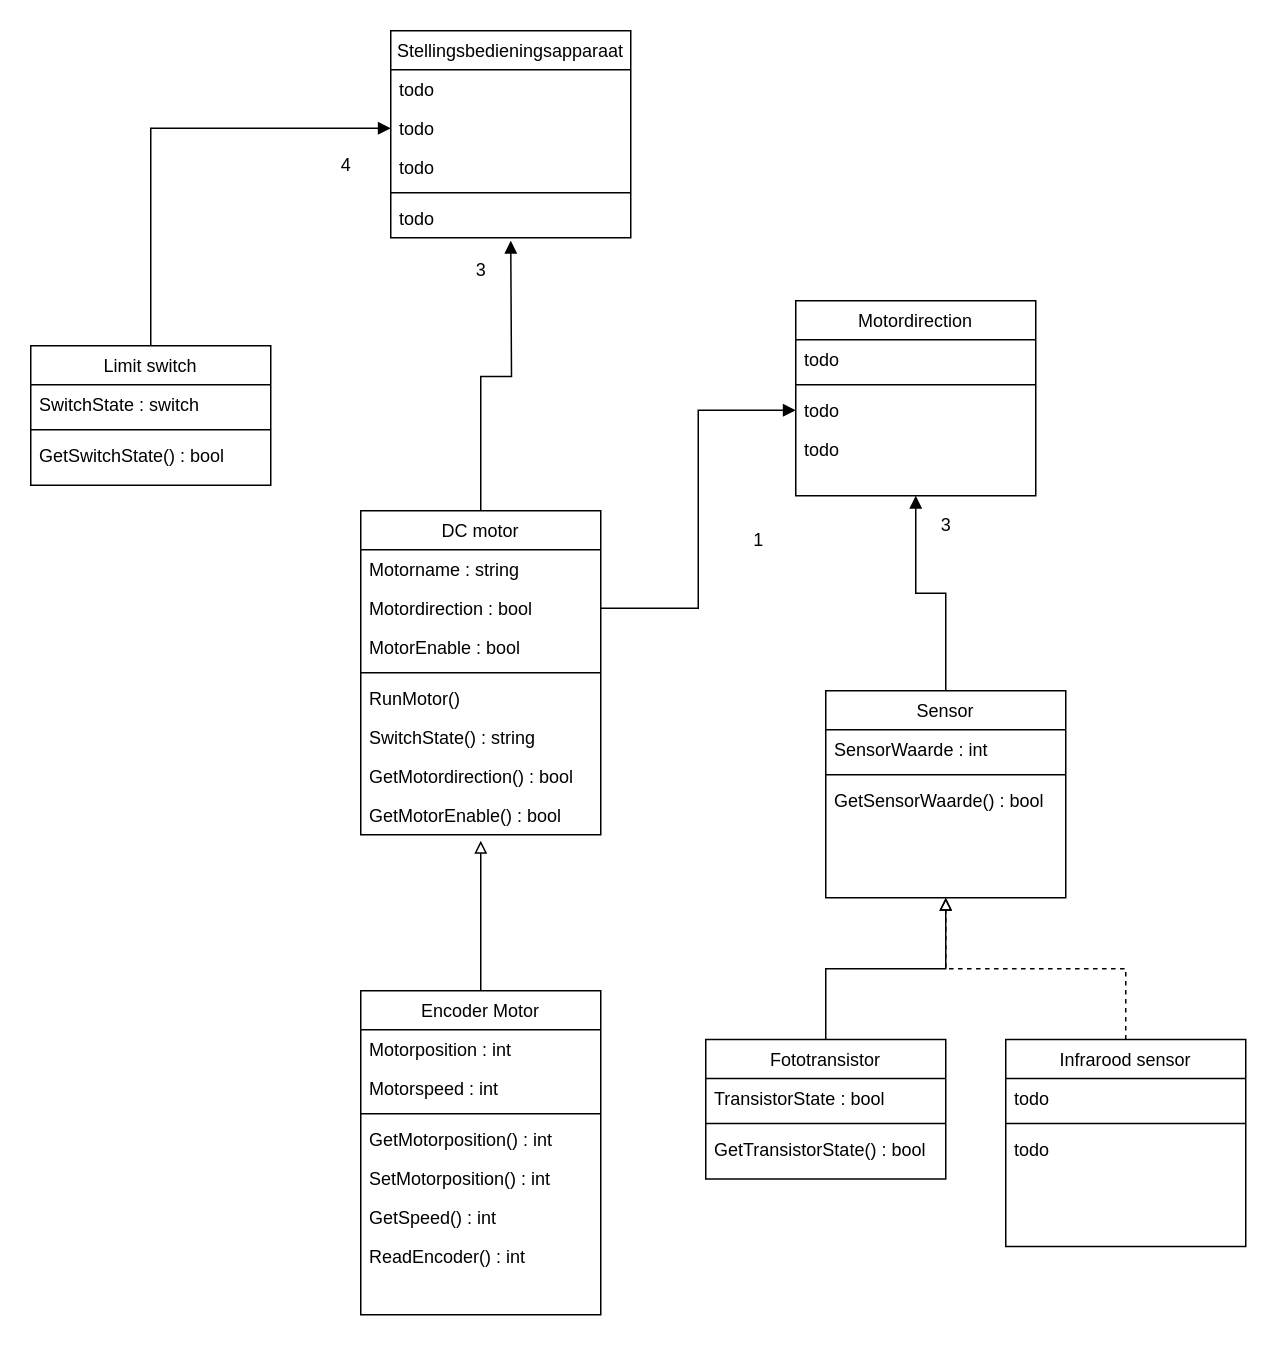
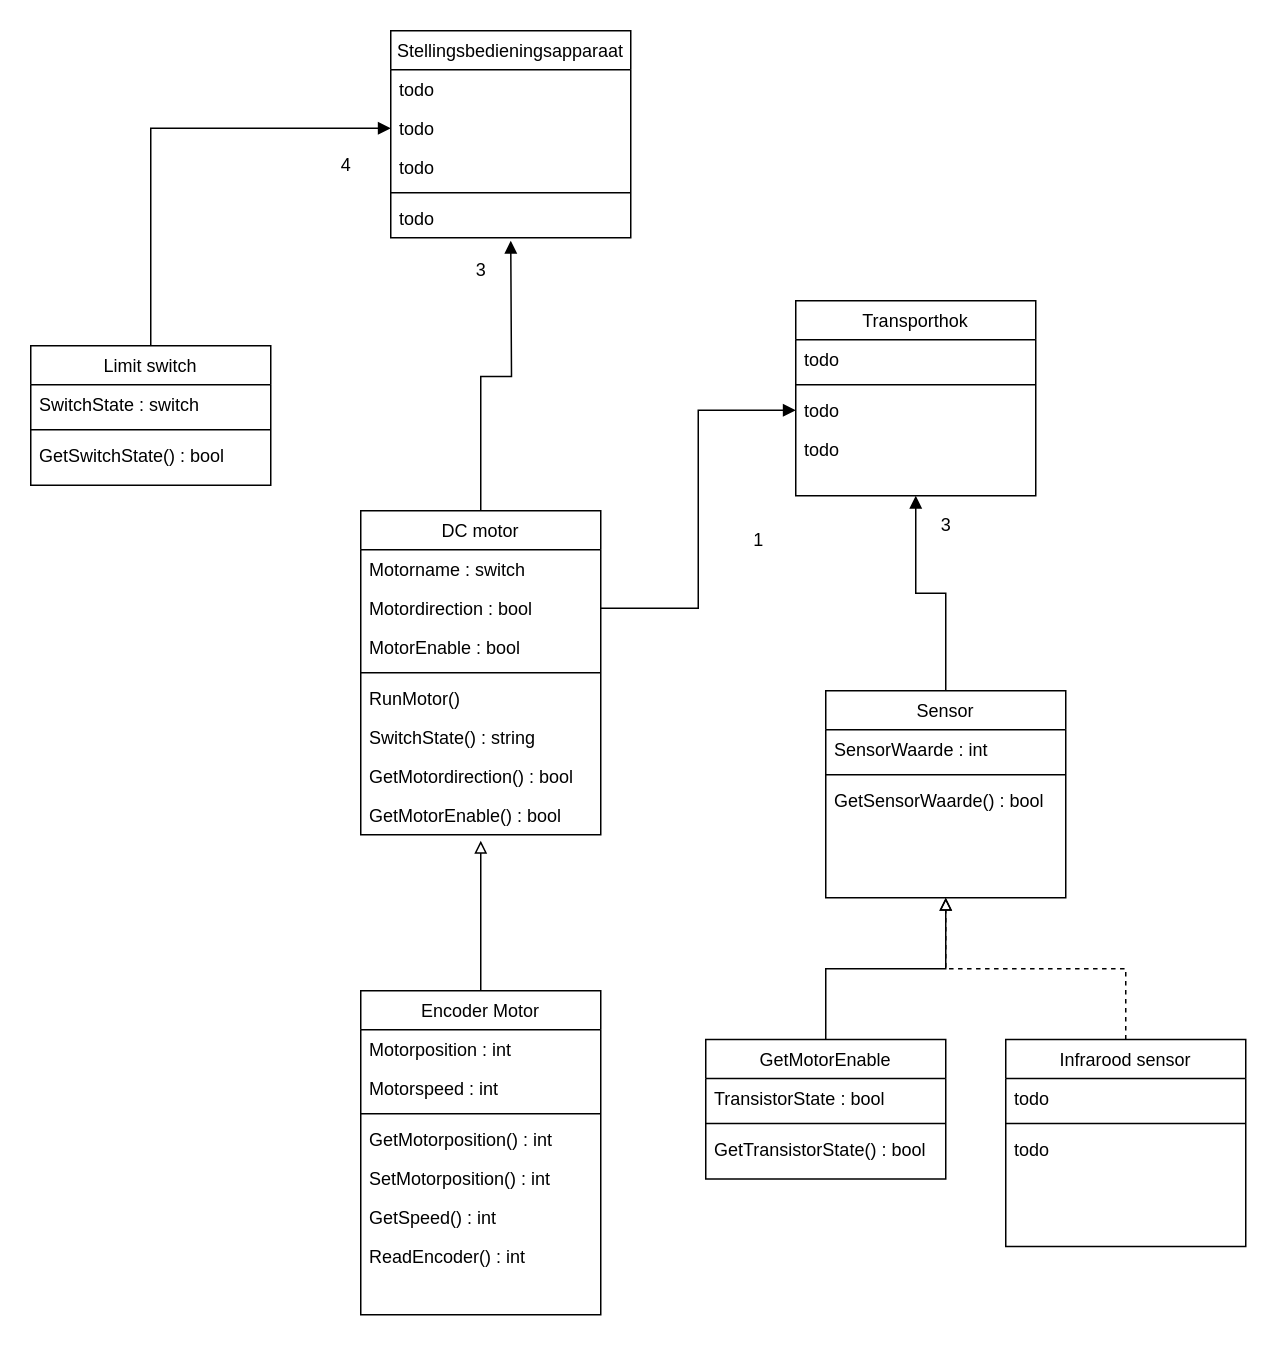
(915, 321) -> (915, 321)
(450, 570) -> (450, 570)
(825, 1060) -> (825, 1060)
